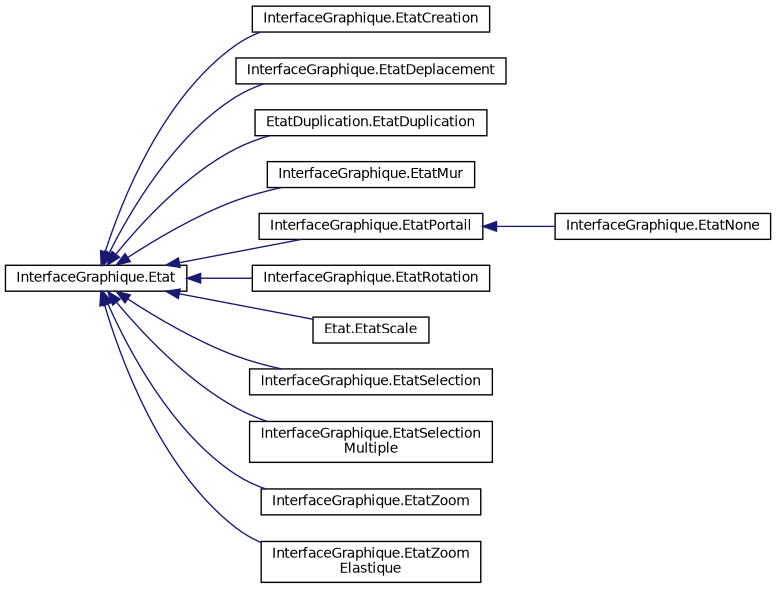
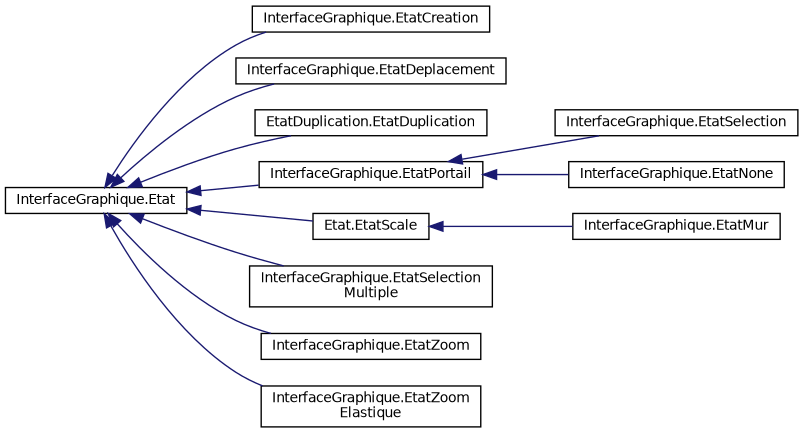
(201, 215) -> (508, 226)
(371, 278) -> none
(201, 341) -> (531, 147)
